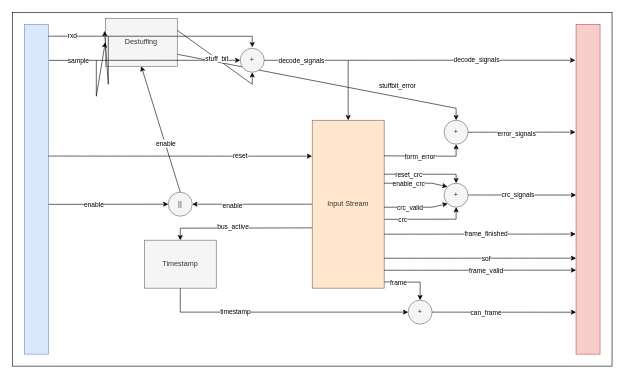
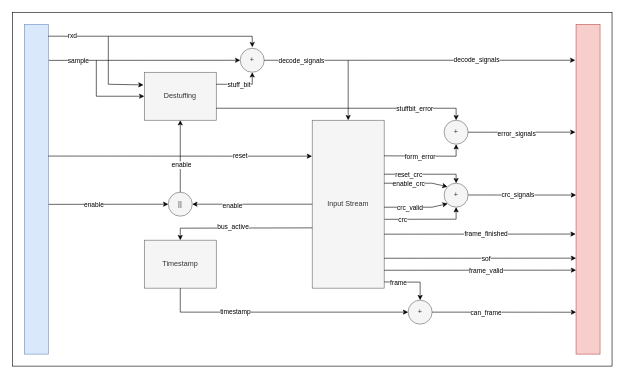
(141, 42) -> (180, 96)
(348, 204) -> (348, 204)
